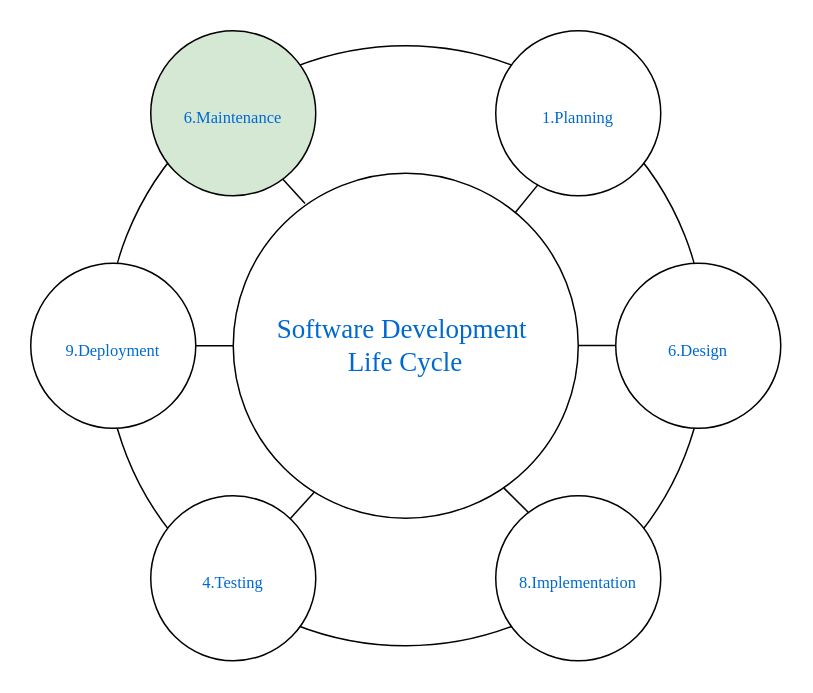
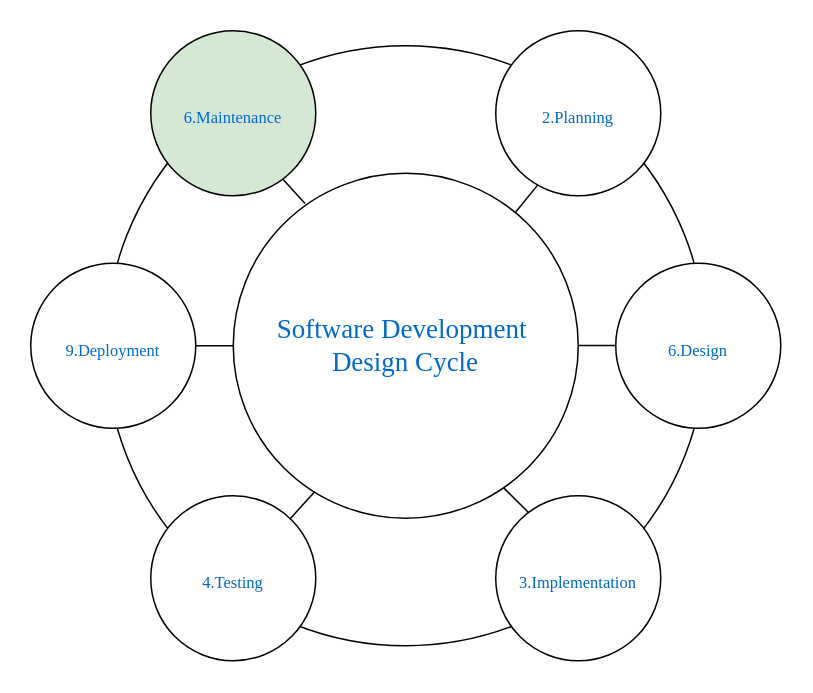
(578, 113) -> (578, 113)
(406, 346) -> (406, 346)
(578, 578) -> (578, 578)
